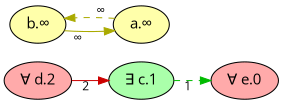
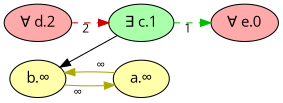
(95, 18) -> (95, 72)
none -> (93, 49)
(85, 81) -> (85, 23)
